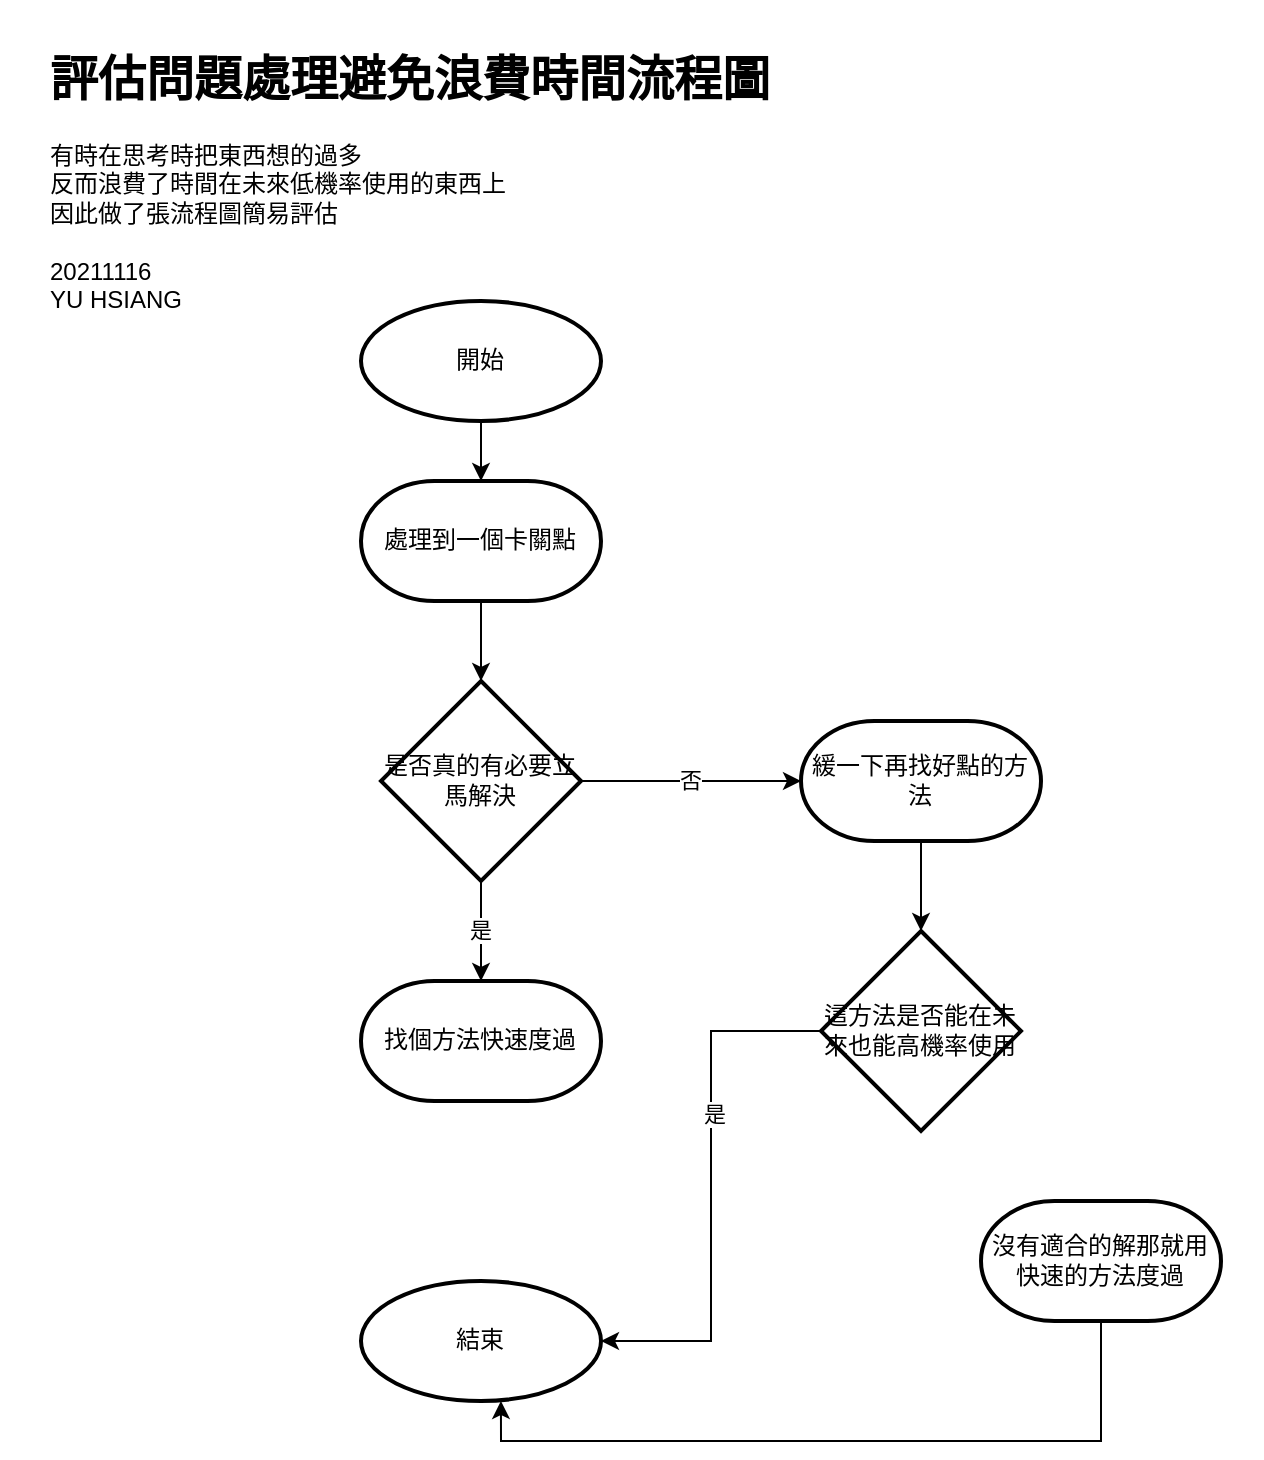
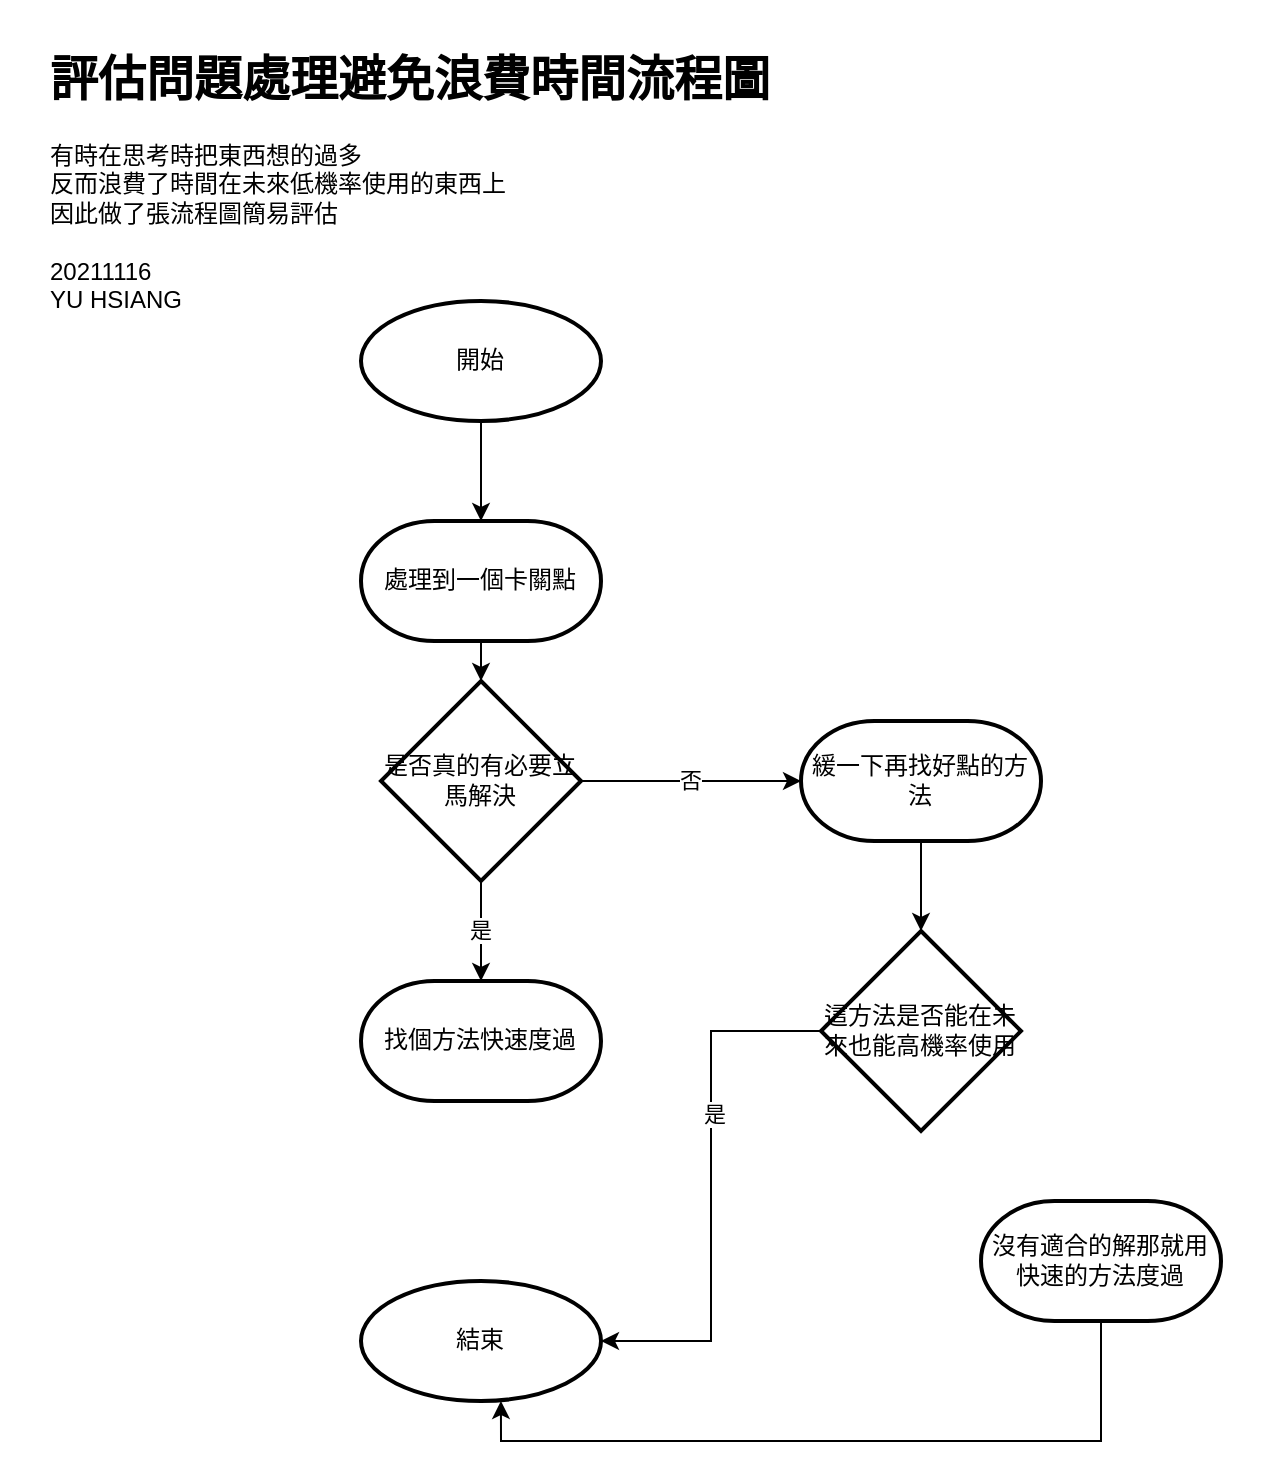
(481, 541) -> (481, 581)
